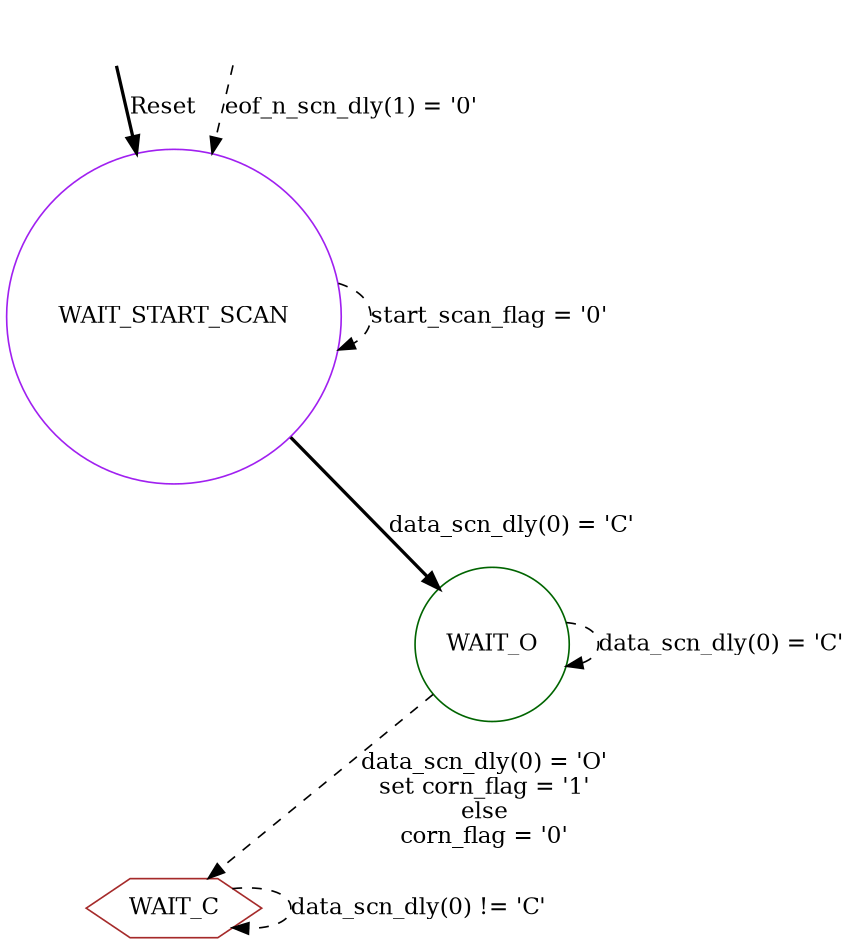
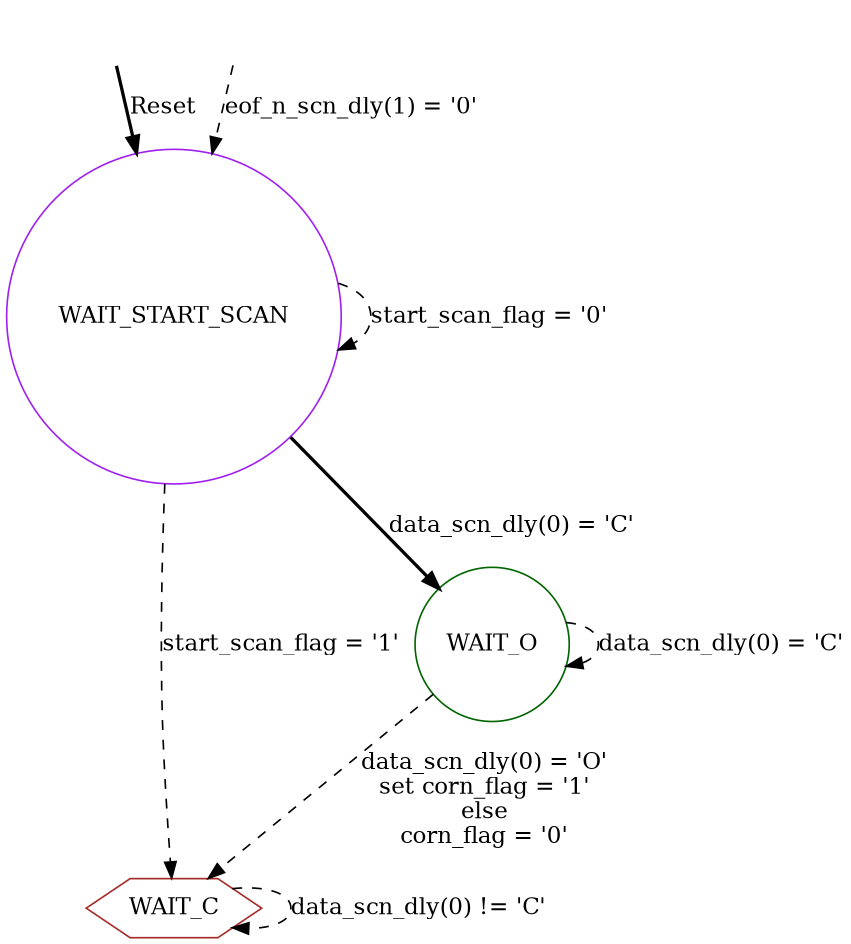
none -> (162, 673)
